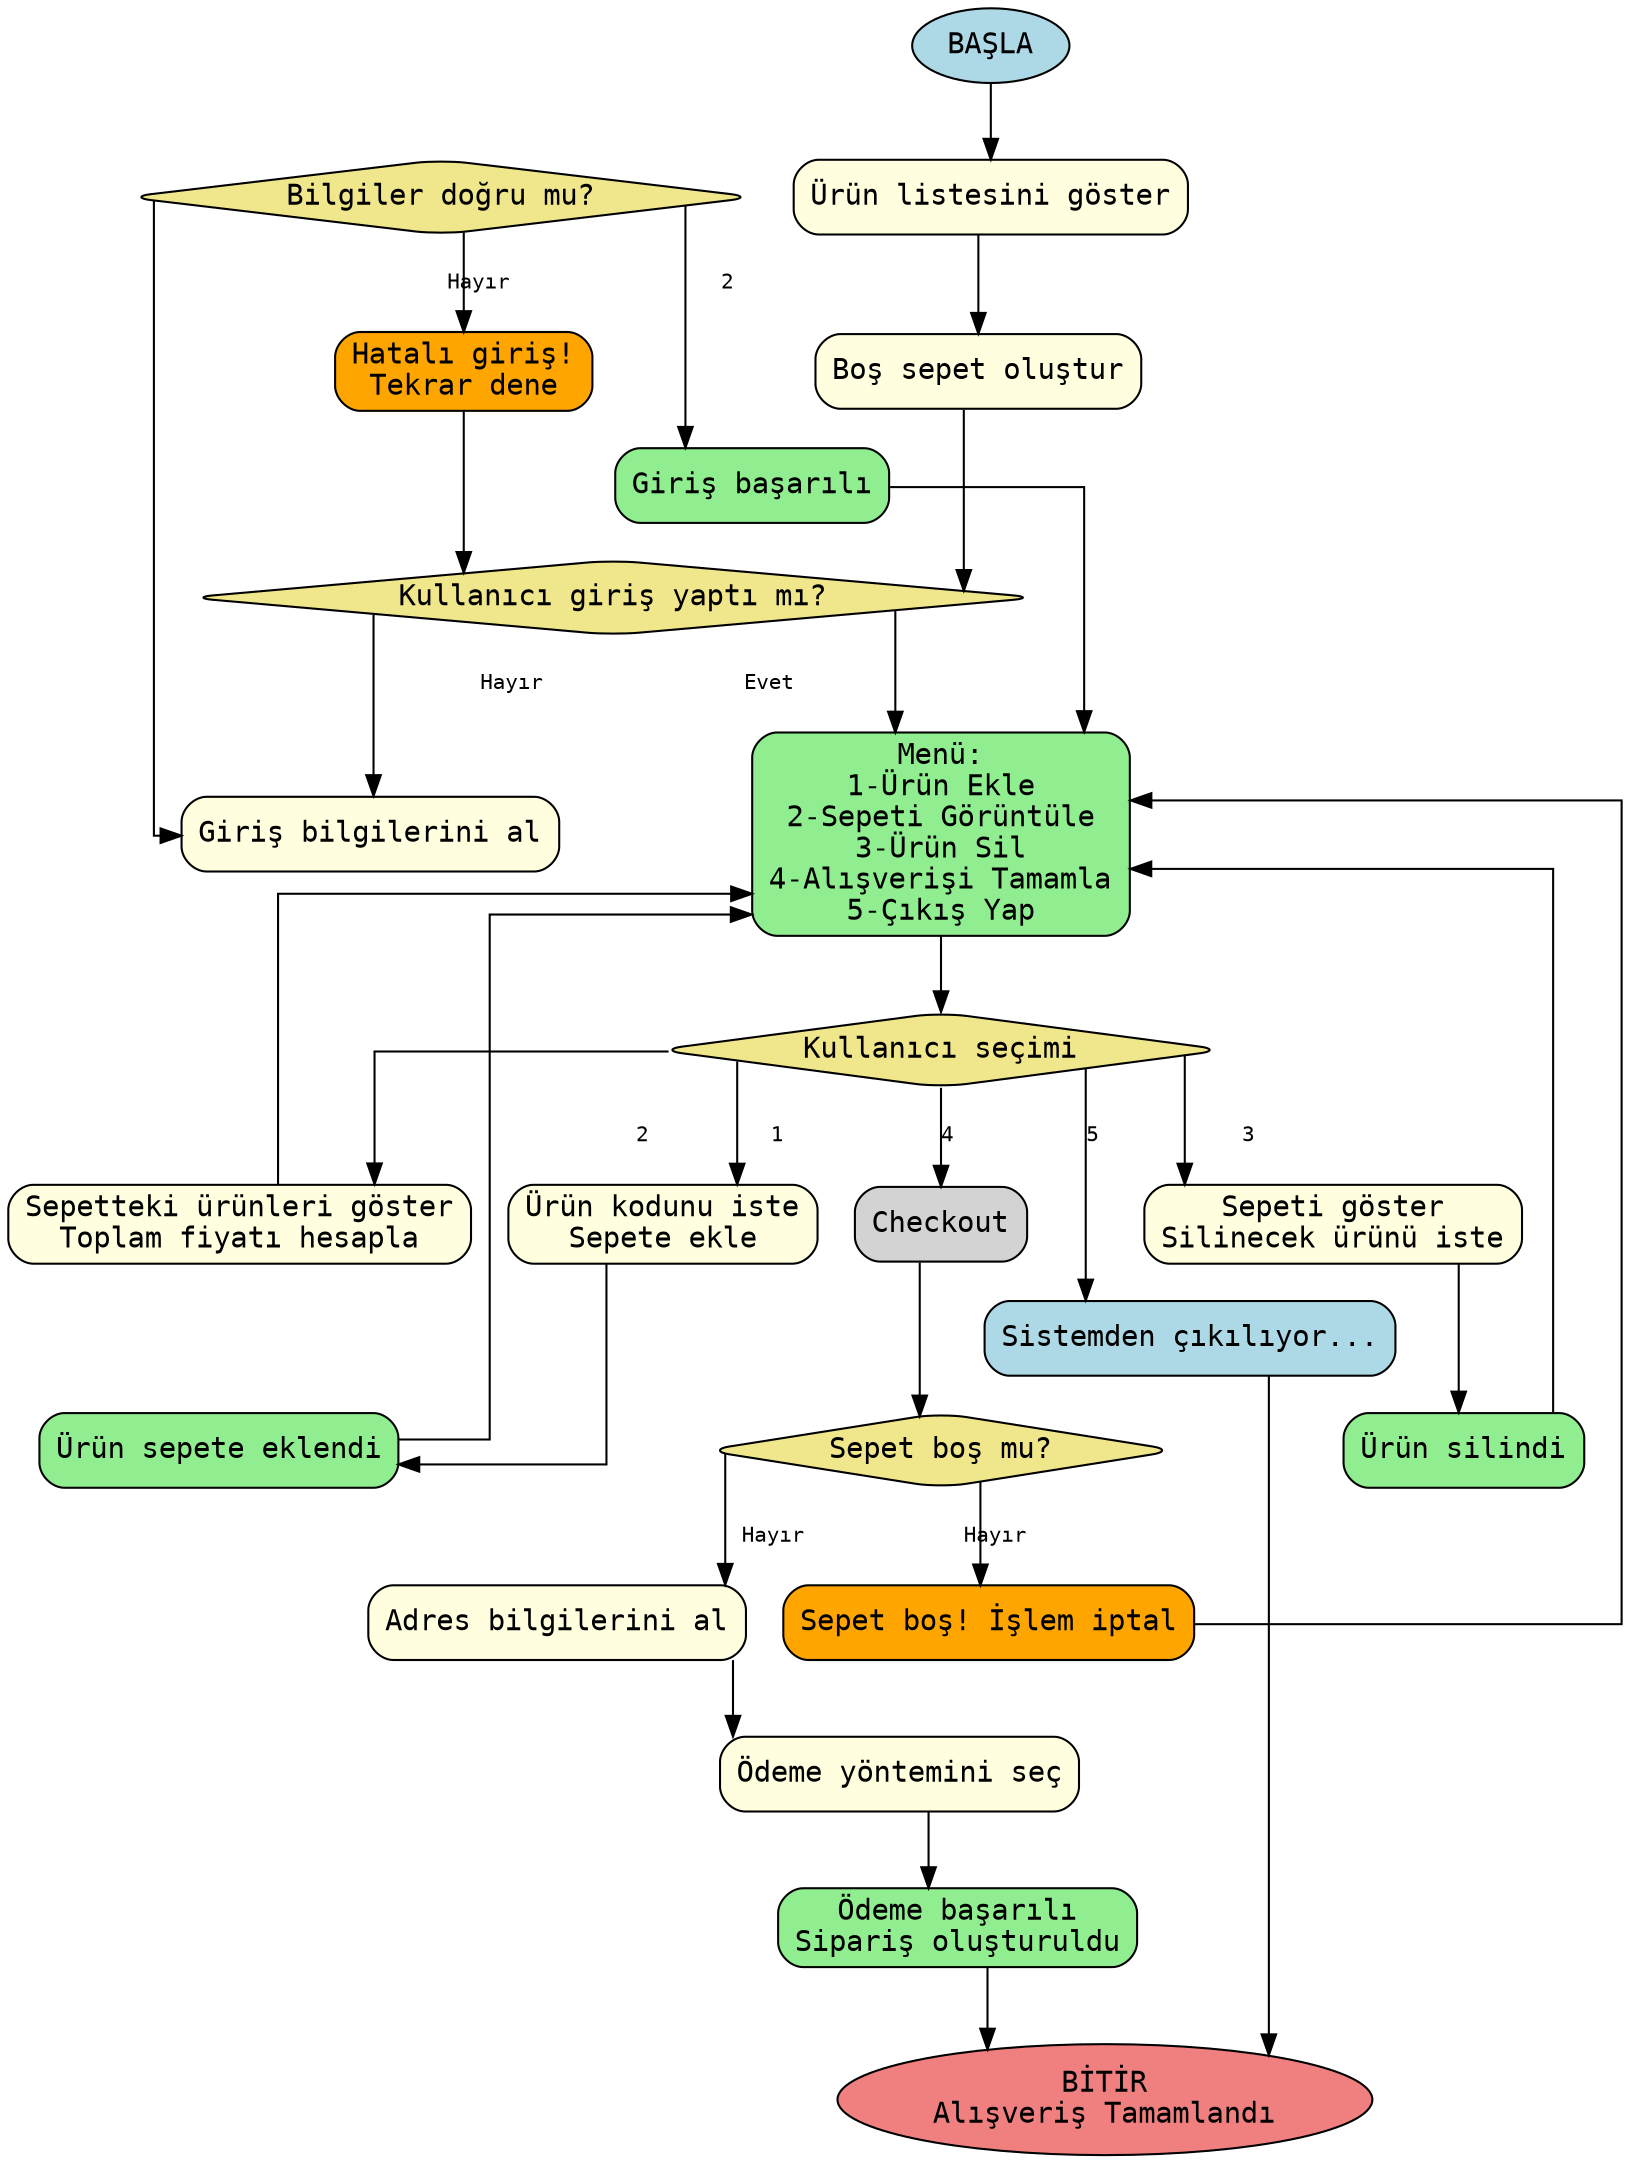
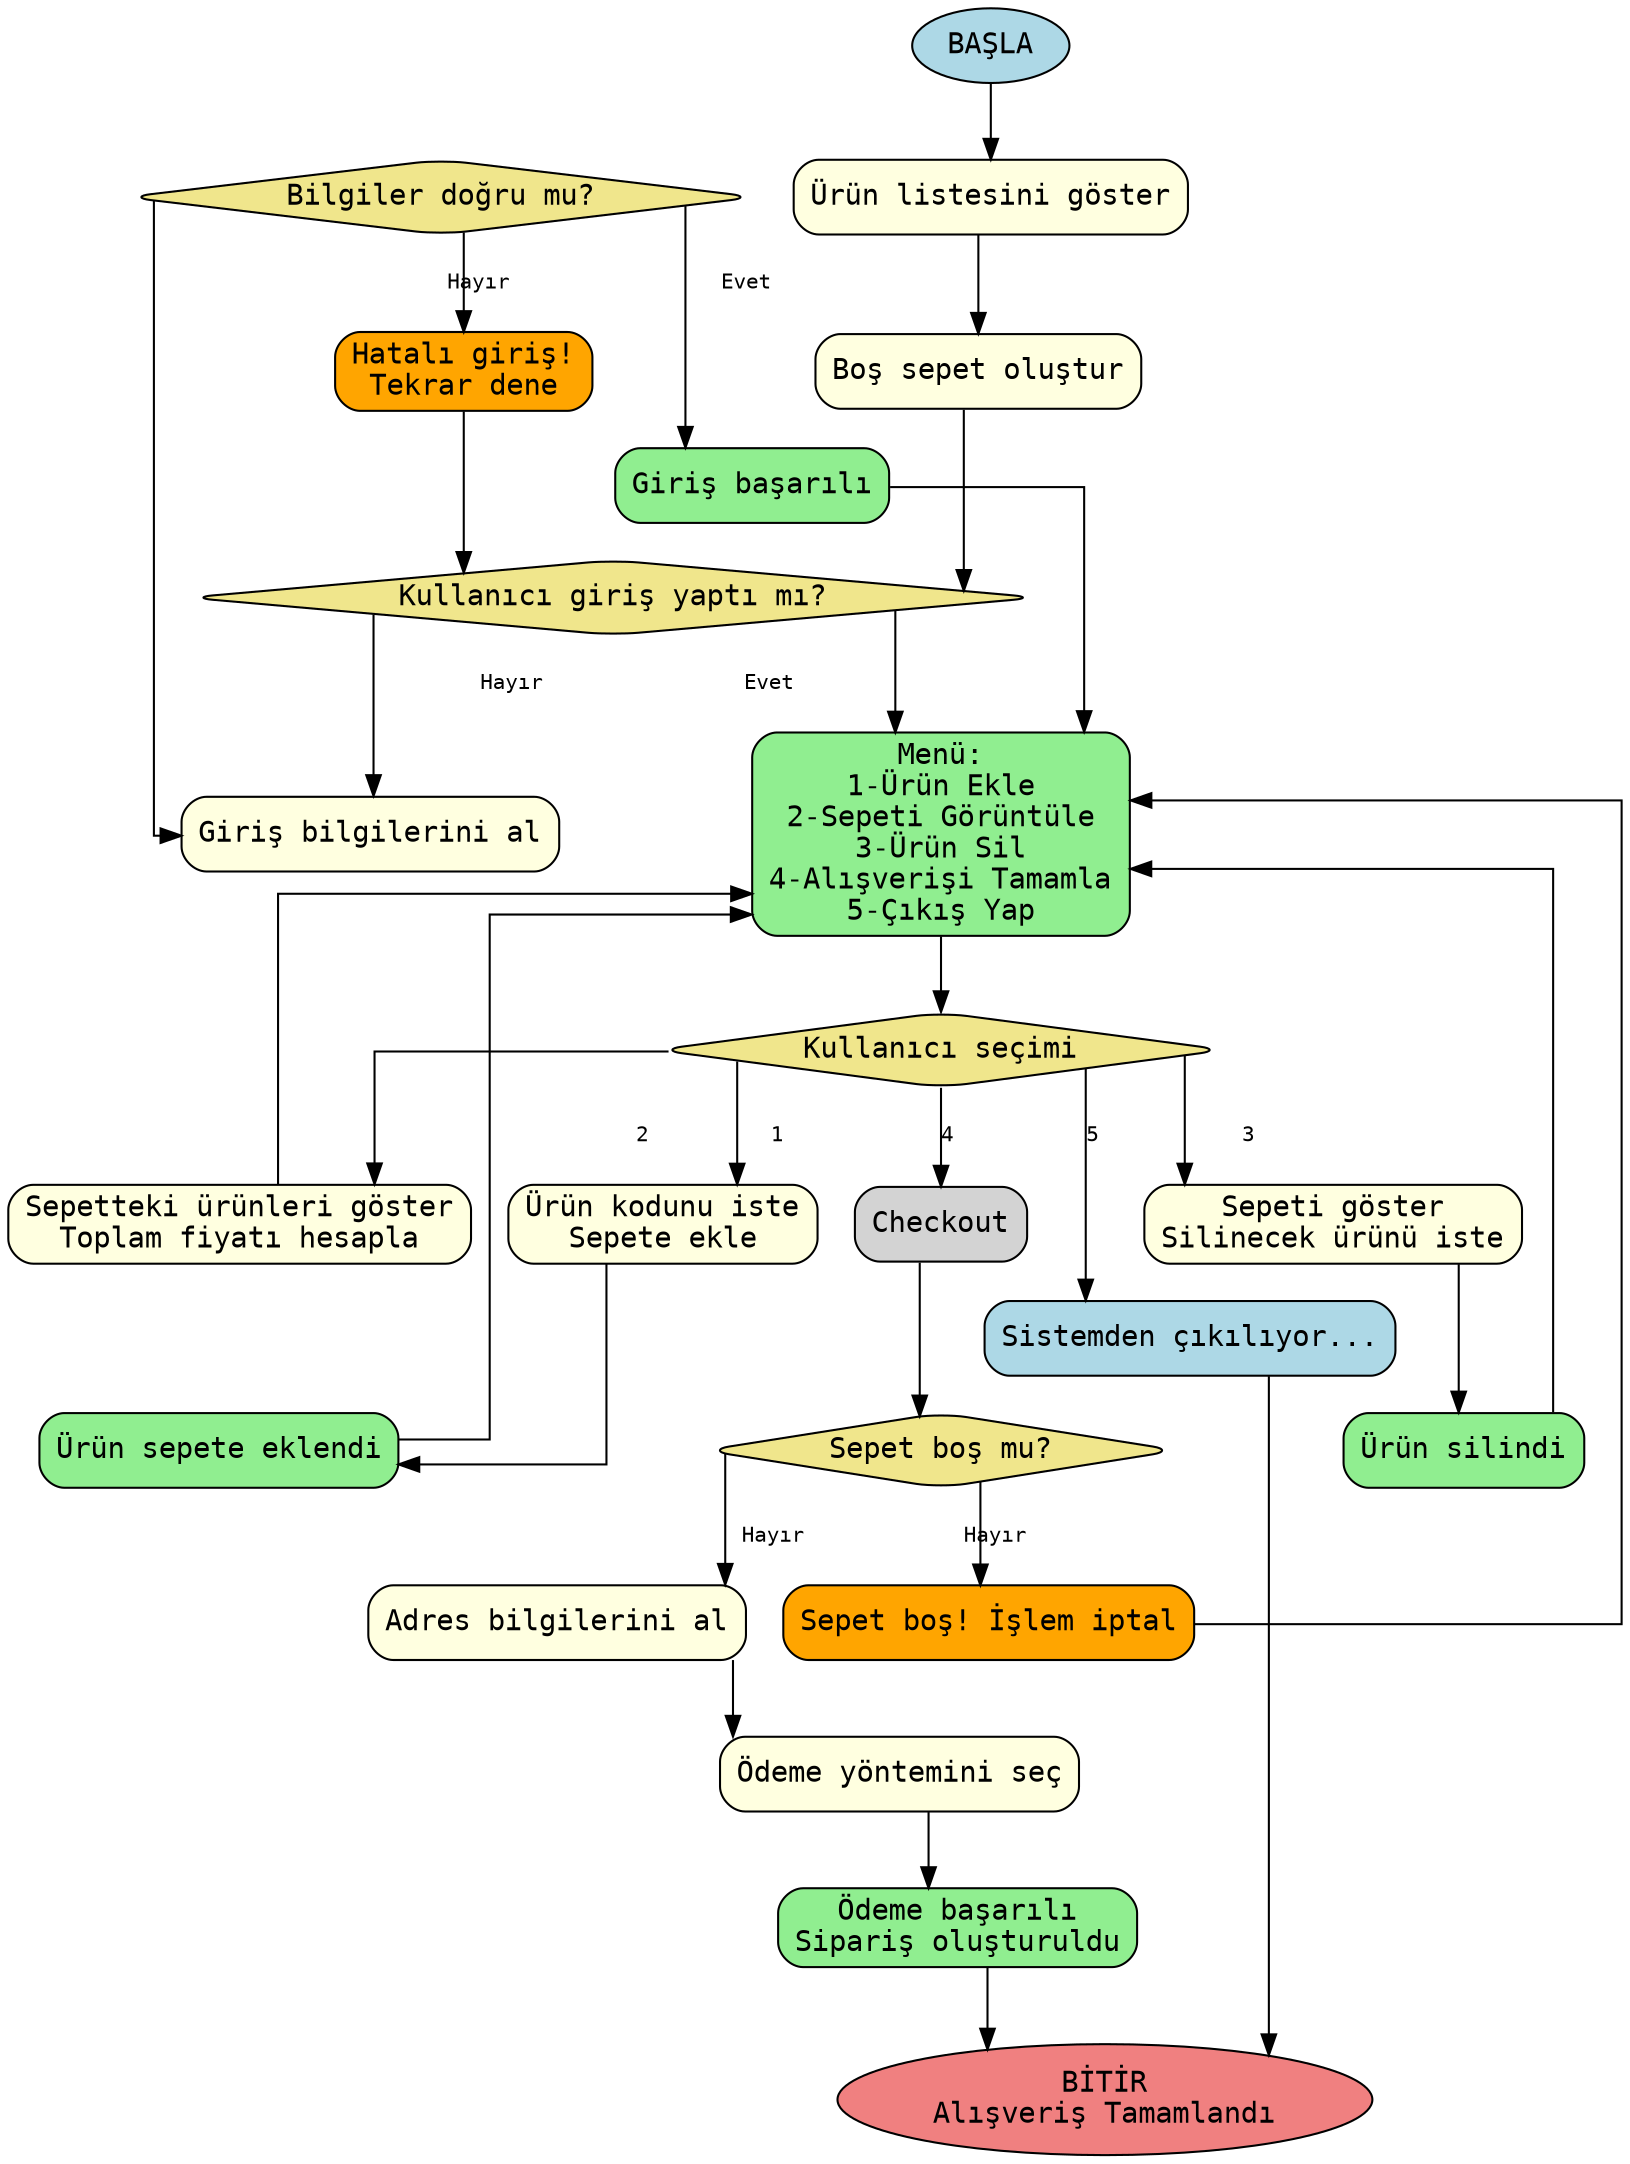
(728, 283) -> (747, 283)
